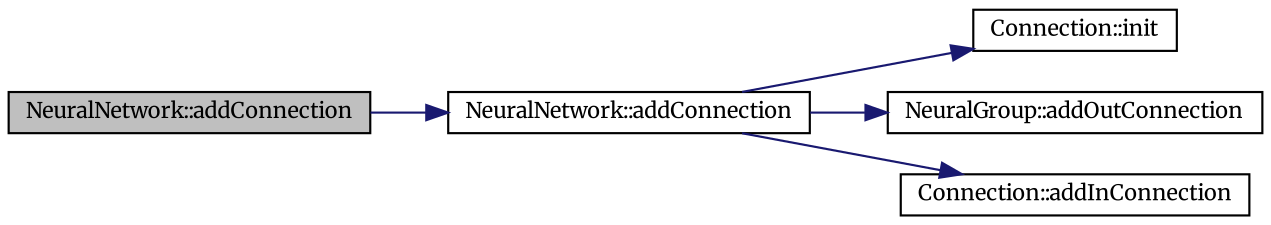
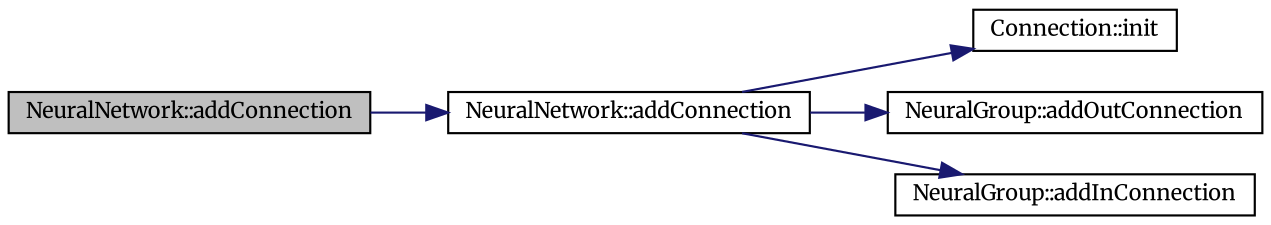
(1075, 195) -> (1075, 195)
